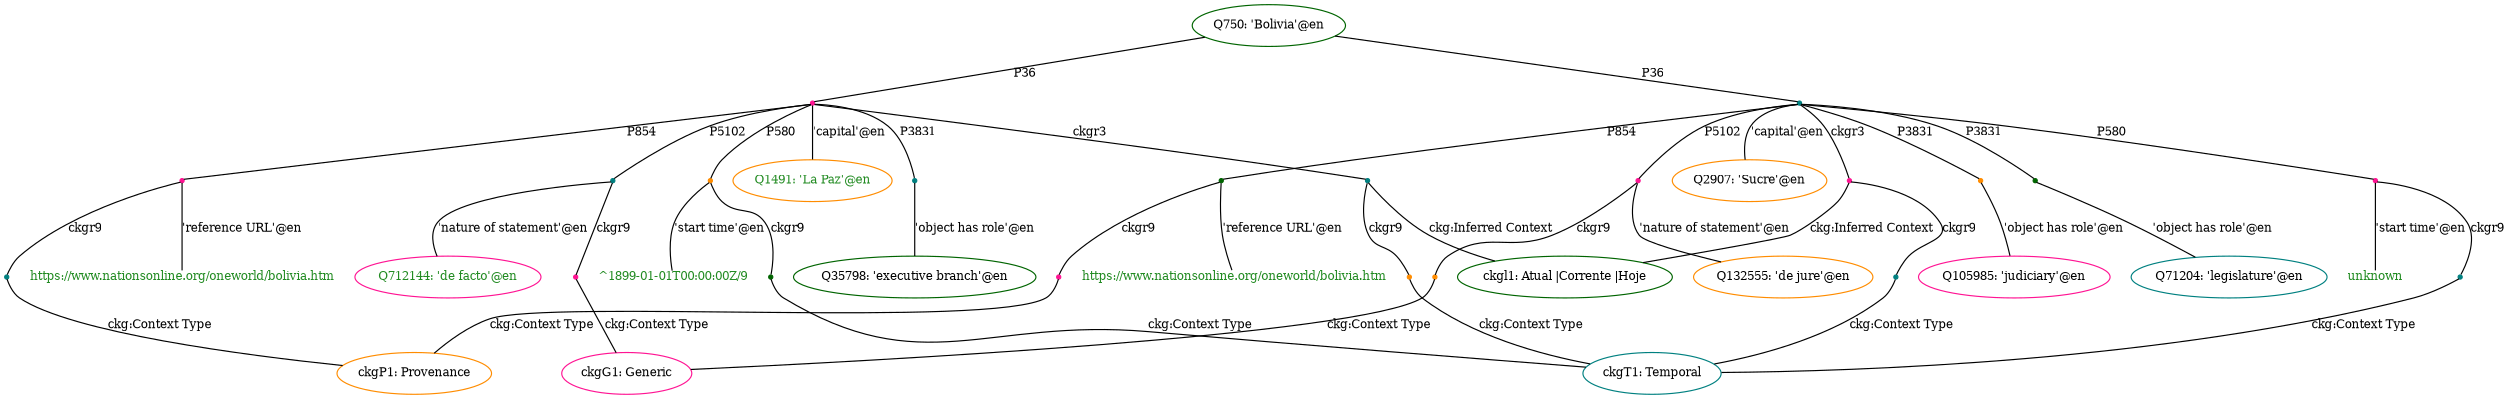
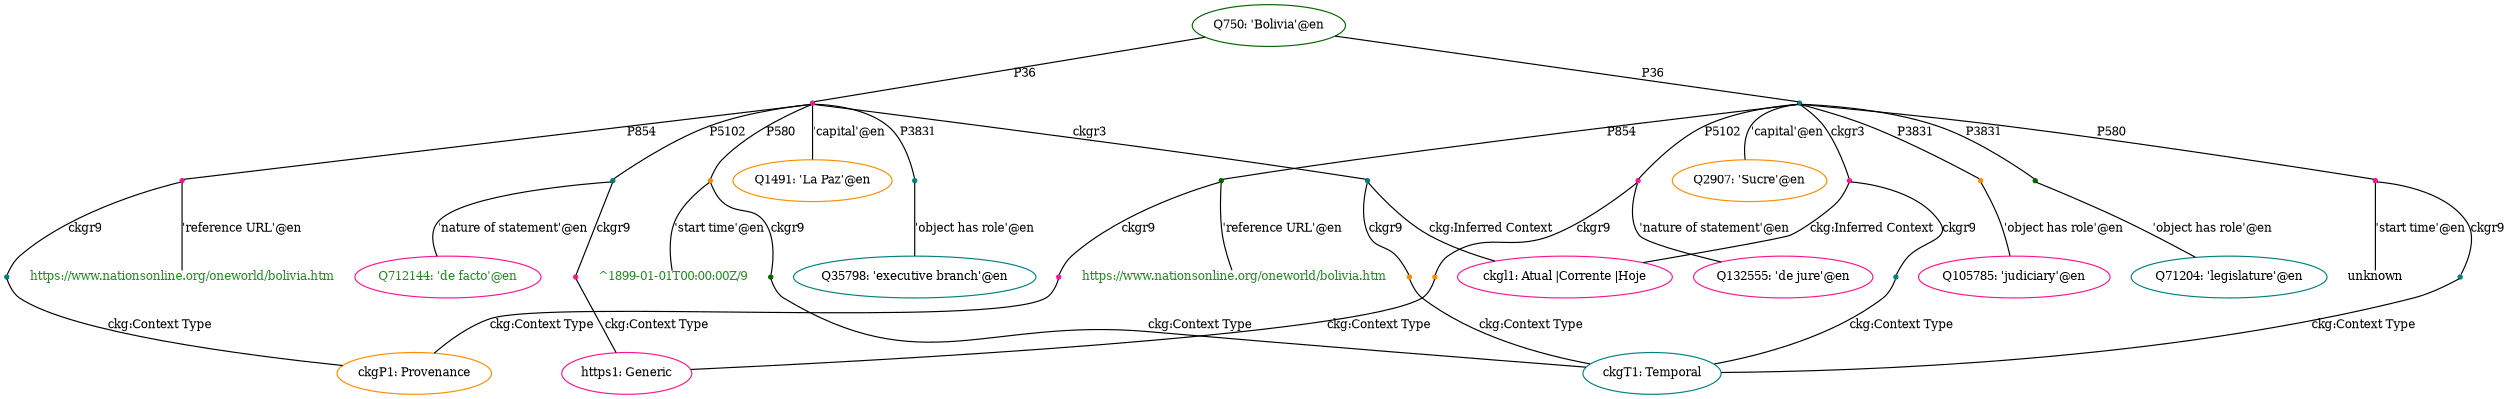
(813, 181) -> (813, 181)
(915, 277) -> (915, 277)
(1565, 277) -> (1565, 277)
(1783, 277) -> (1783, 277)
(2014, 277) -> (2014, 277)
(2375, 277) -> (2375, 277)
(627, 373) -> (627, 373)
